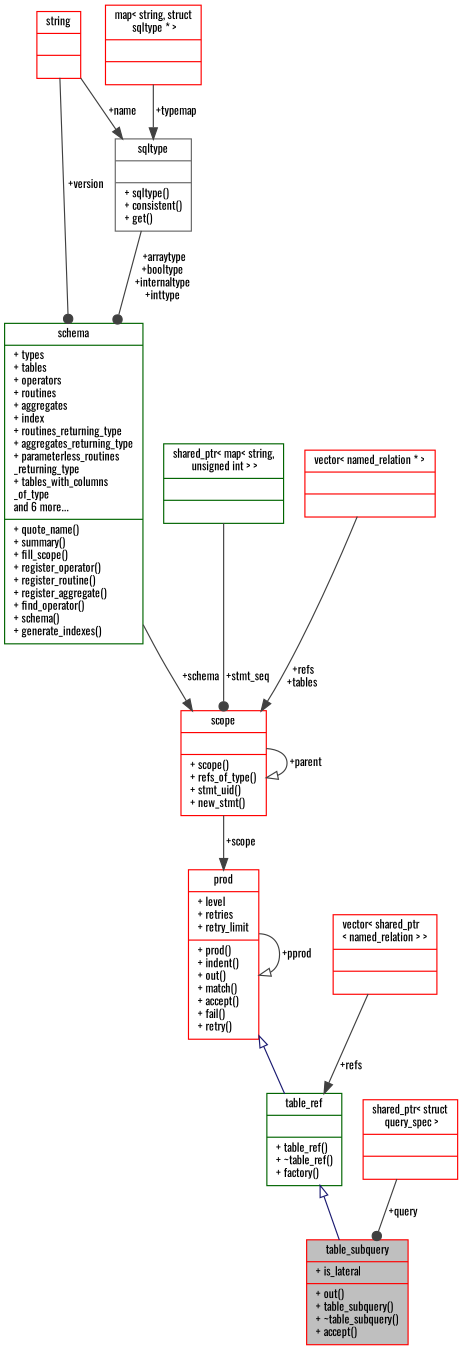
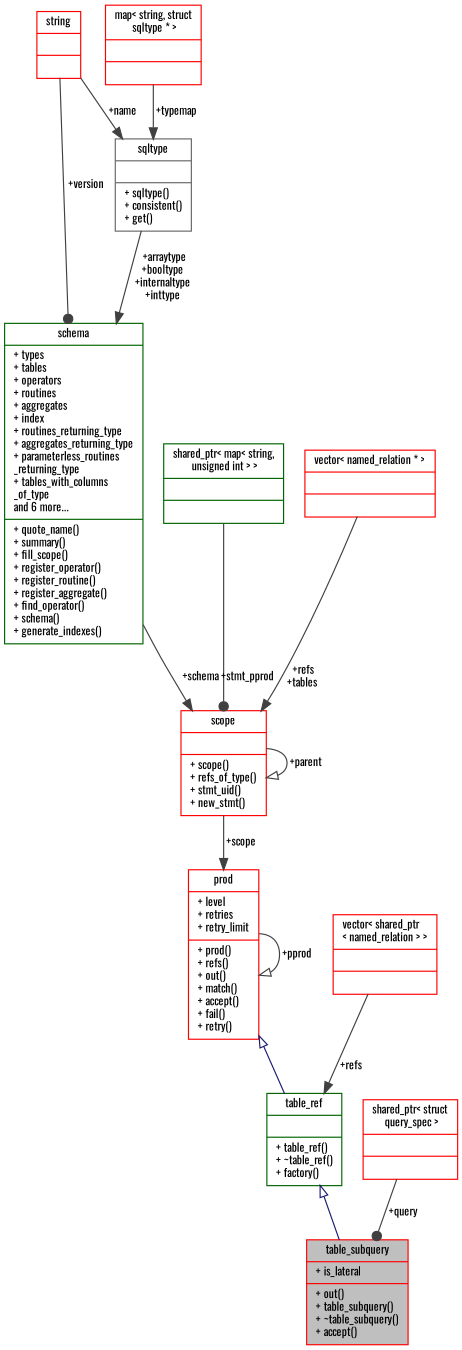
(130, 273) -> (130, 273)
(247, 677) -> (247, 677)
(218, 964) -> (213, 964)
